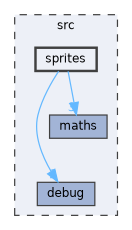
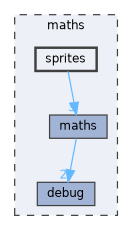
(66, 26) -> (66, 26)
(37, 120) -> (73, 154)
